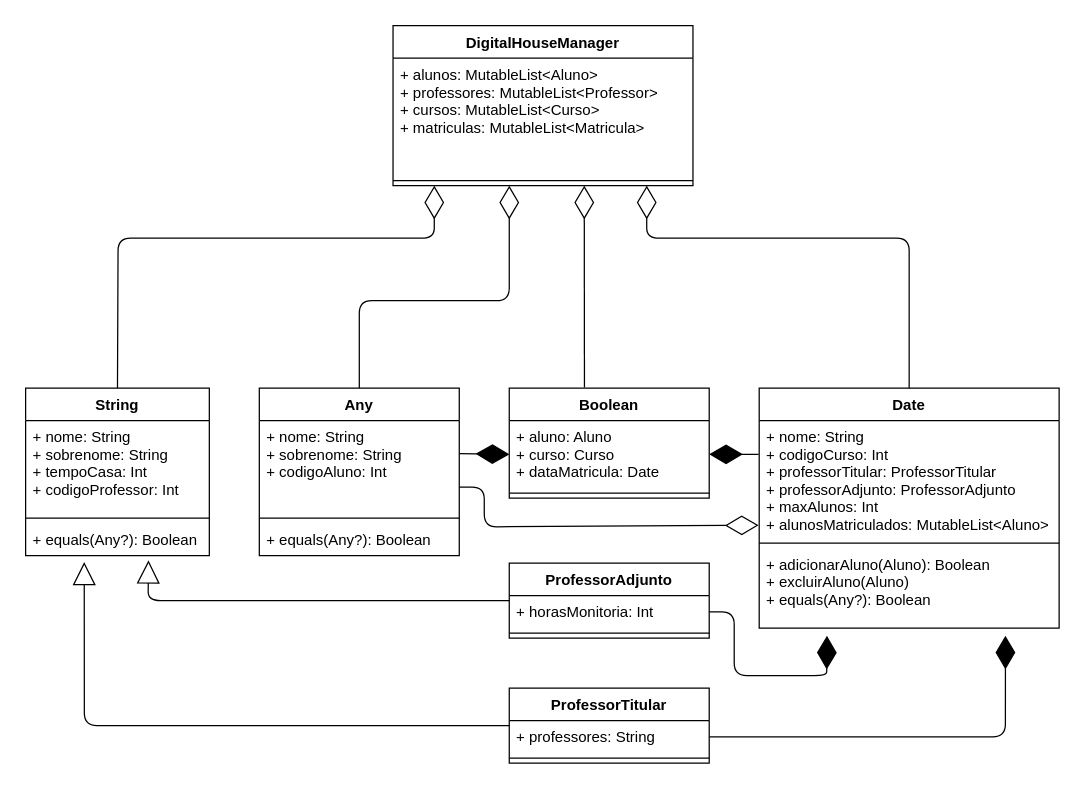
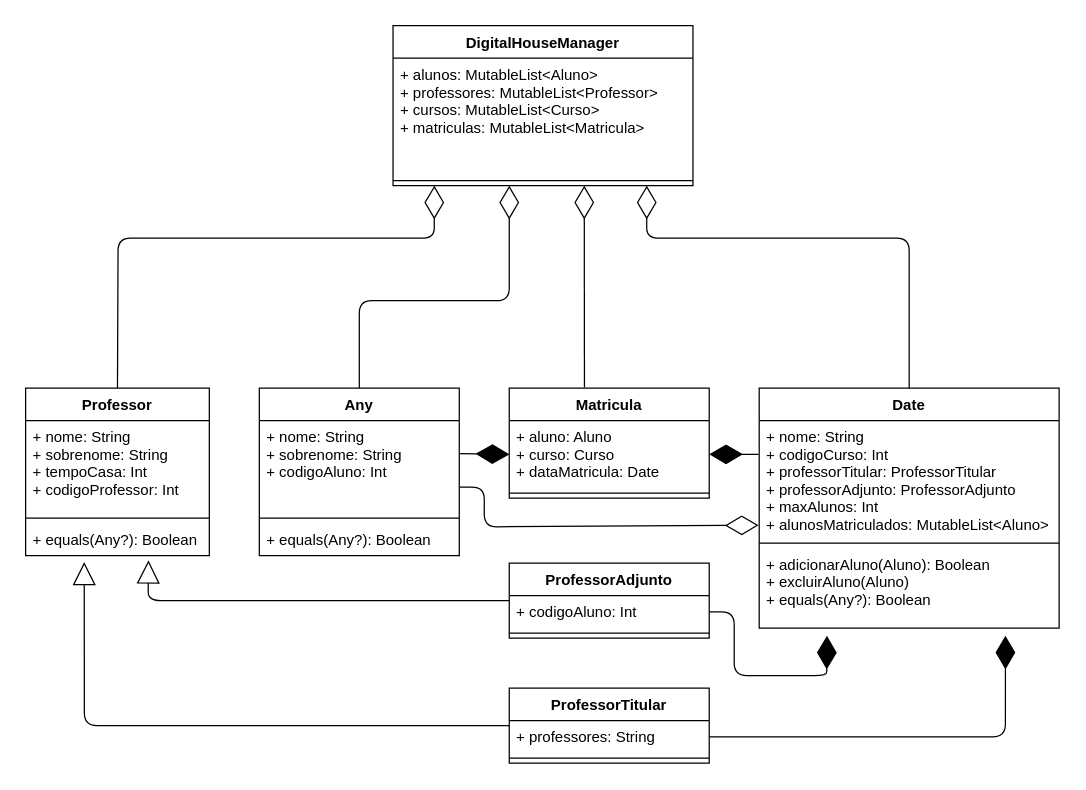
(117, 405) -> (117, 405)
(609, 405) -> (609, 405)
(595, 613) -> (582, 613)
